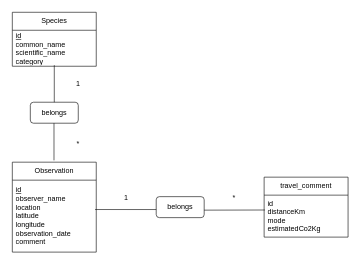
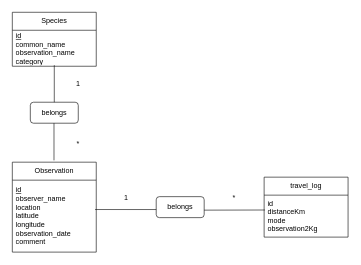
(43, 48) -> (47, 48)
(306, 186) -> (306, 186)
(295, 216) -> (295, 216)
